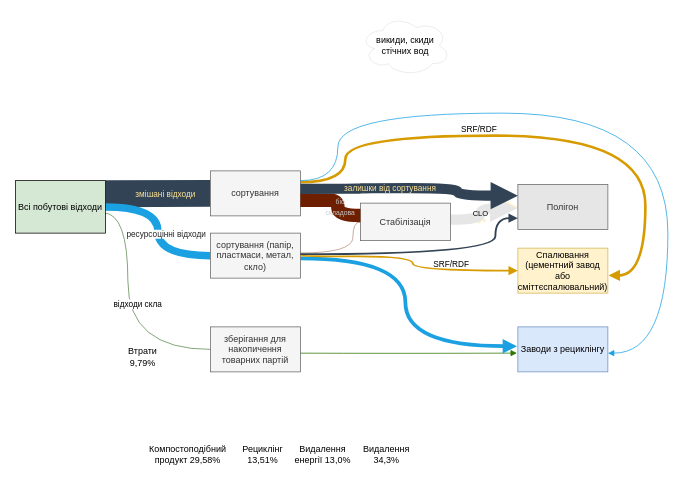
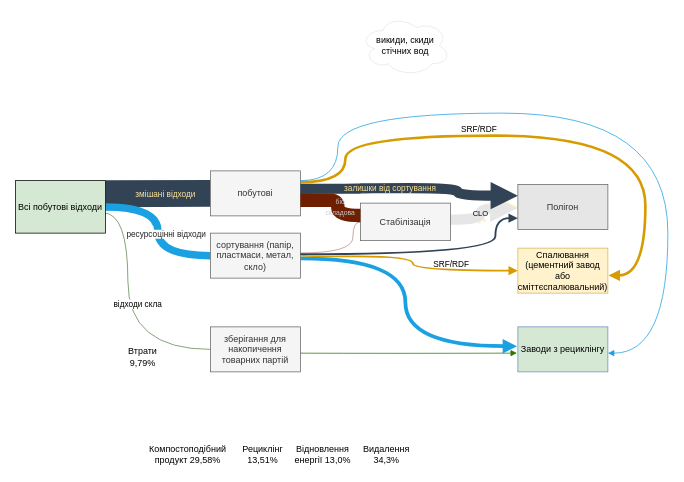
(255, 193) -> (255, 193)
(563, 349) -> (563, 349)
(323, 454) -> (323, 454)
